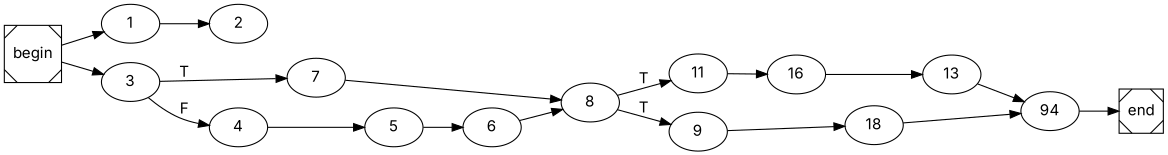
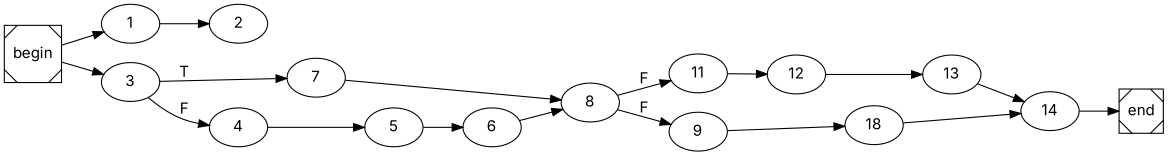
(796, 74) -> (796, 74)
(644, 79) -> (644, 79)
(644, 108) -> (644, 108)
(1050, 111) -> (1050, 111)
